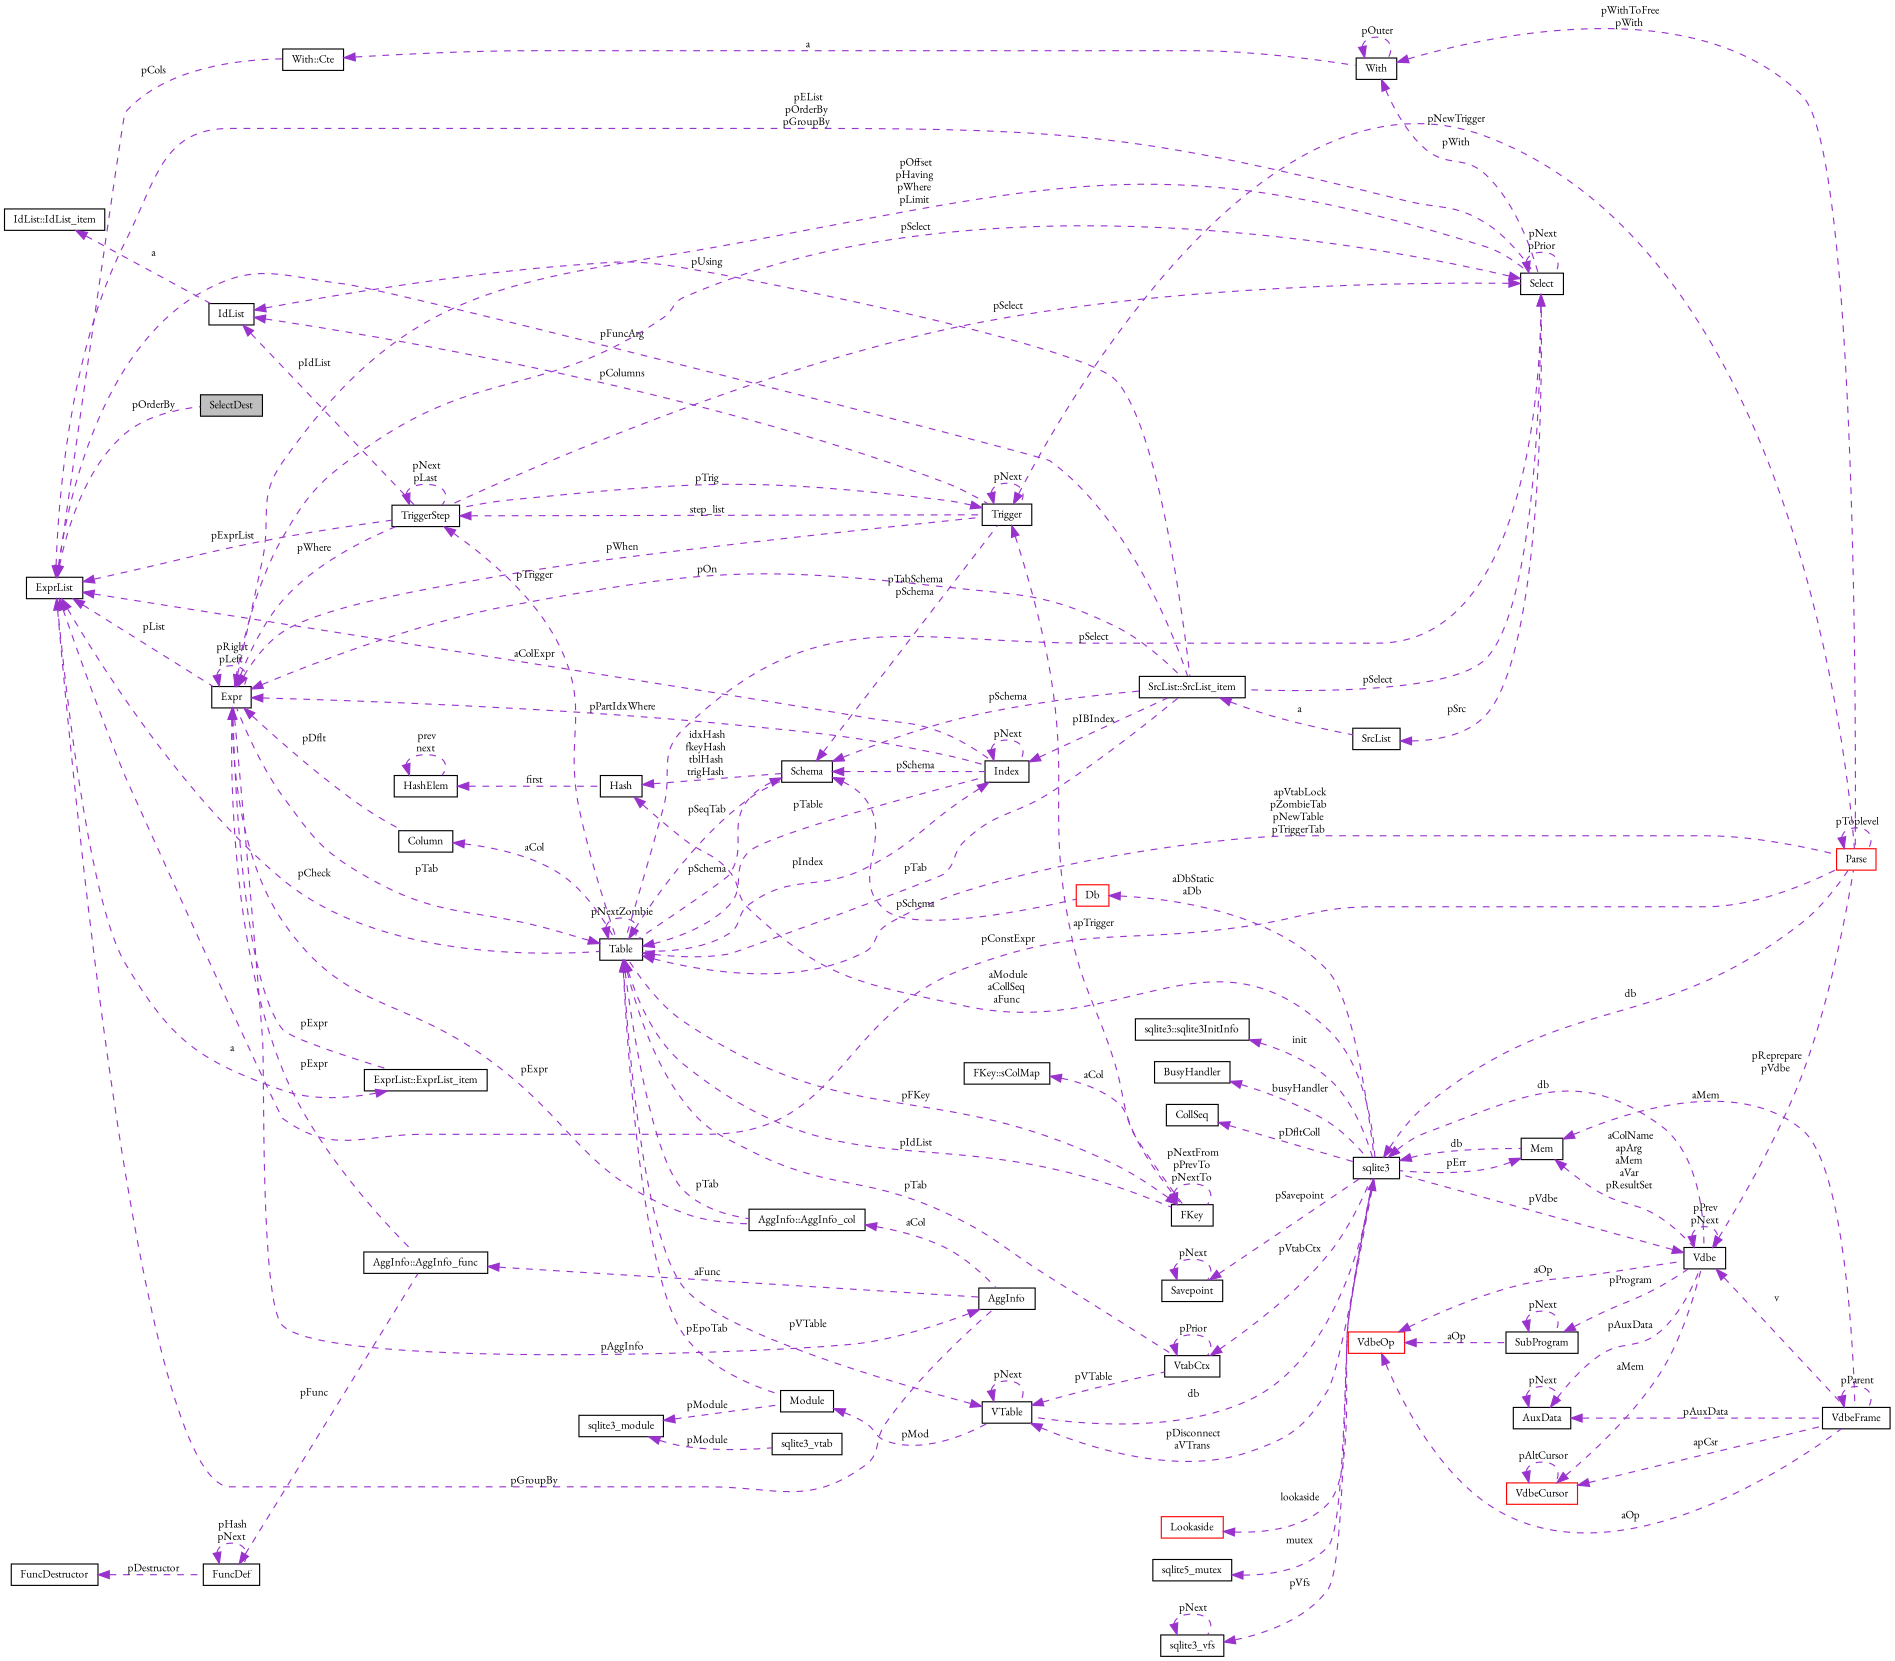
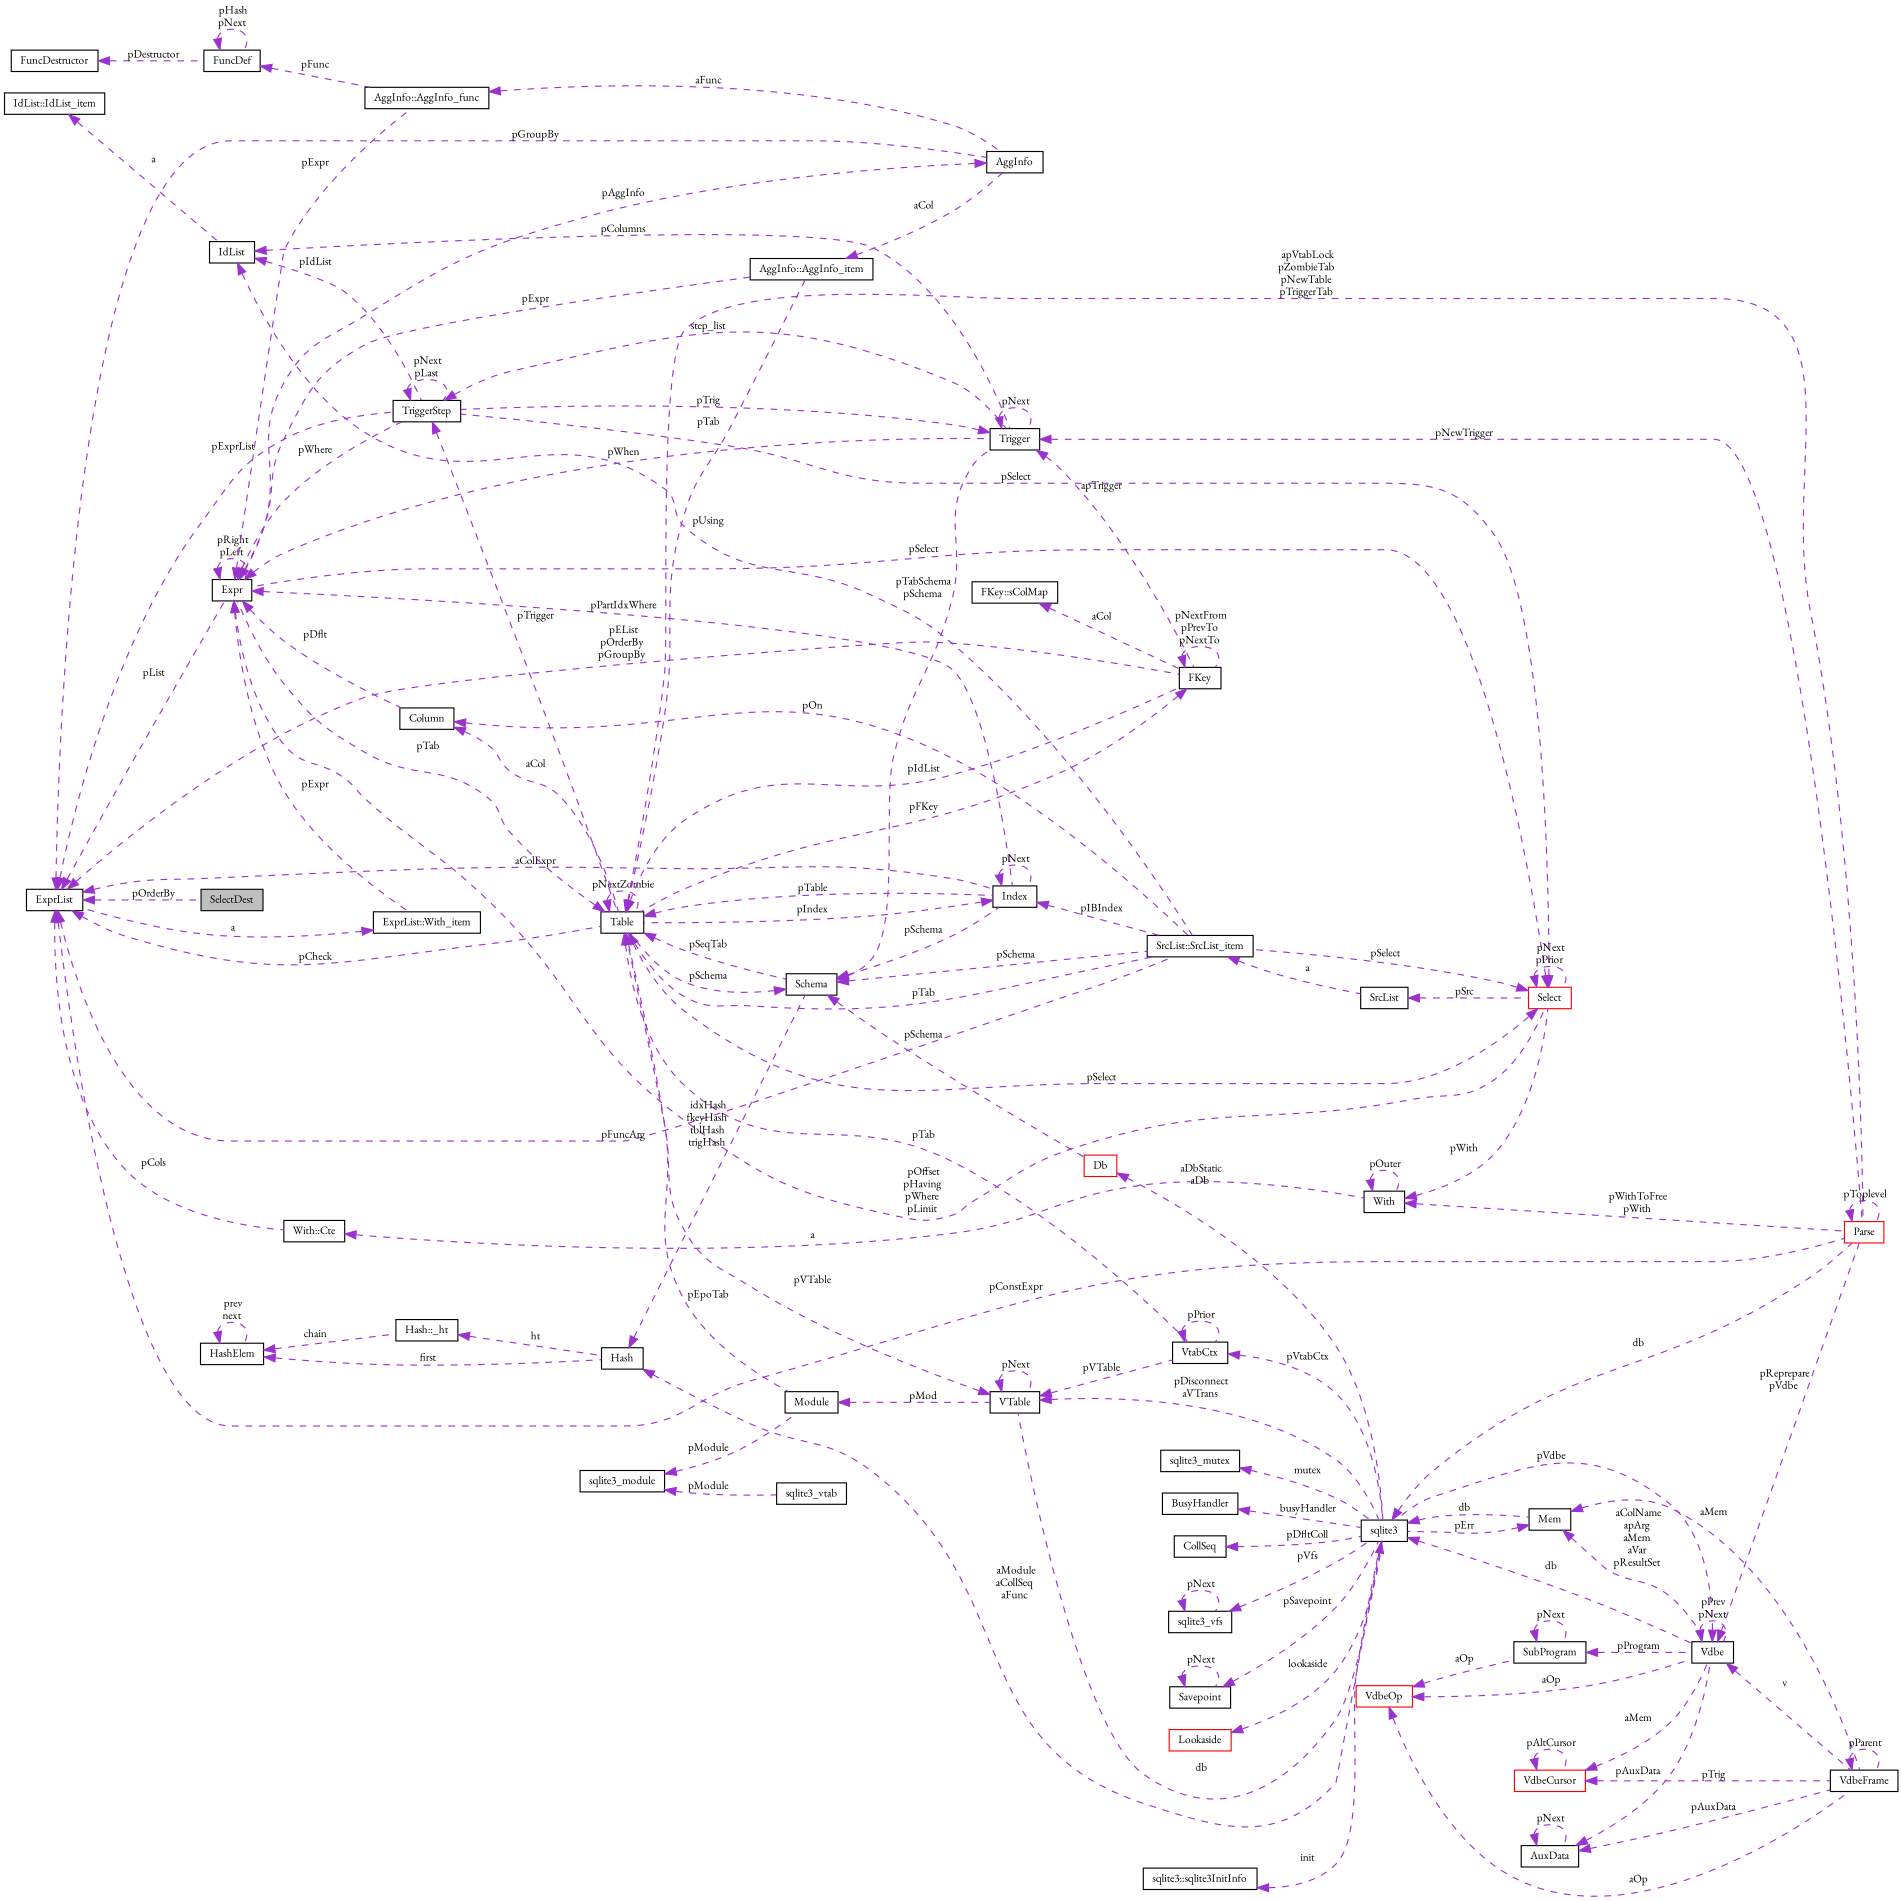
(648, 128) -> (600, 666)
(1542, 284) -> (1550, 998)
(726, 575) -> (859, 723)
(426, 1080) -> (427, 922)
(807, 1220) -> (812, 269)
none -> (427, 1330)
(1705, 1442) -> (1713, 1775)
(1192, 1570) -> (1200, 1461)
